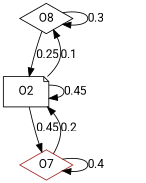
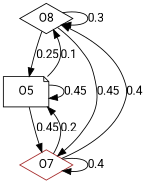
none -> (96, 88)
(26, 92) -> (26, 92)
none -> (126, 96)
